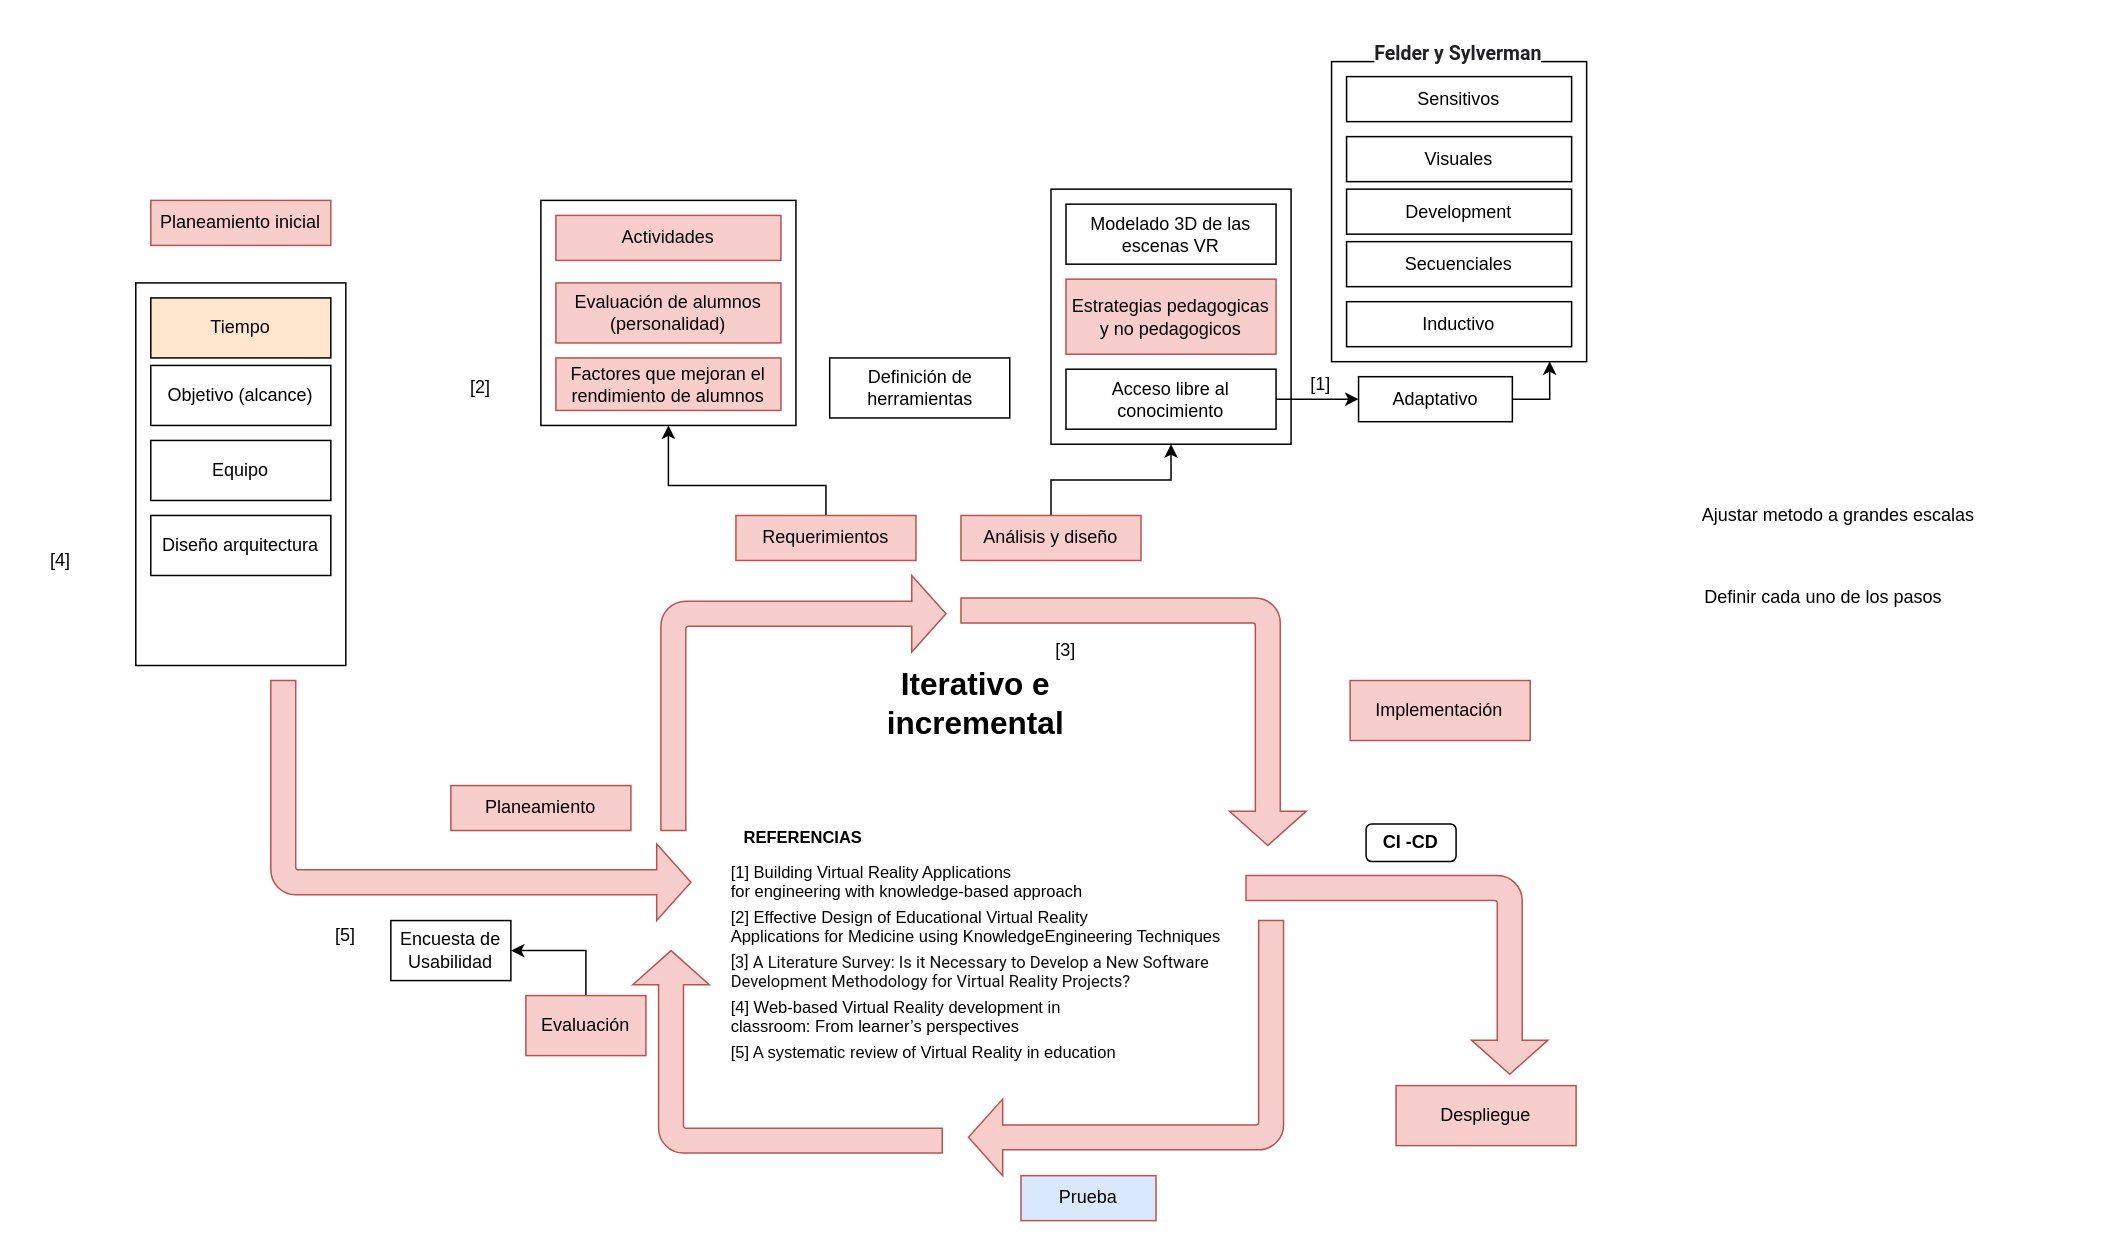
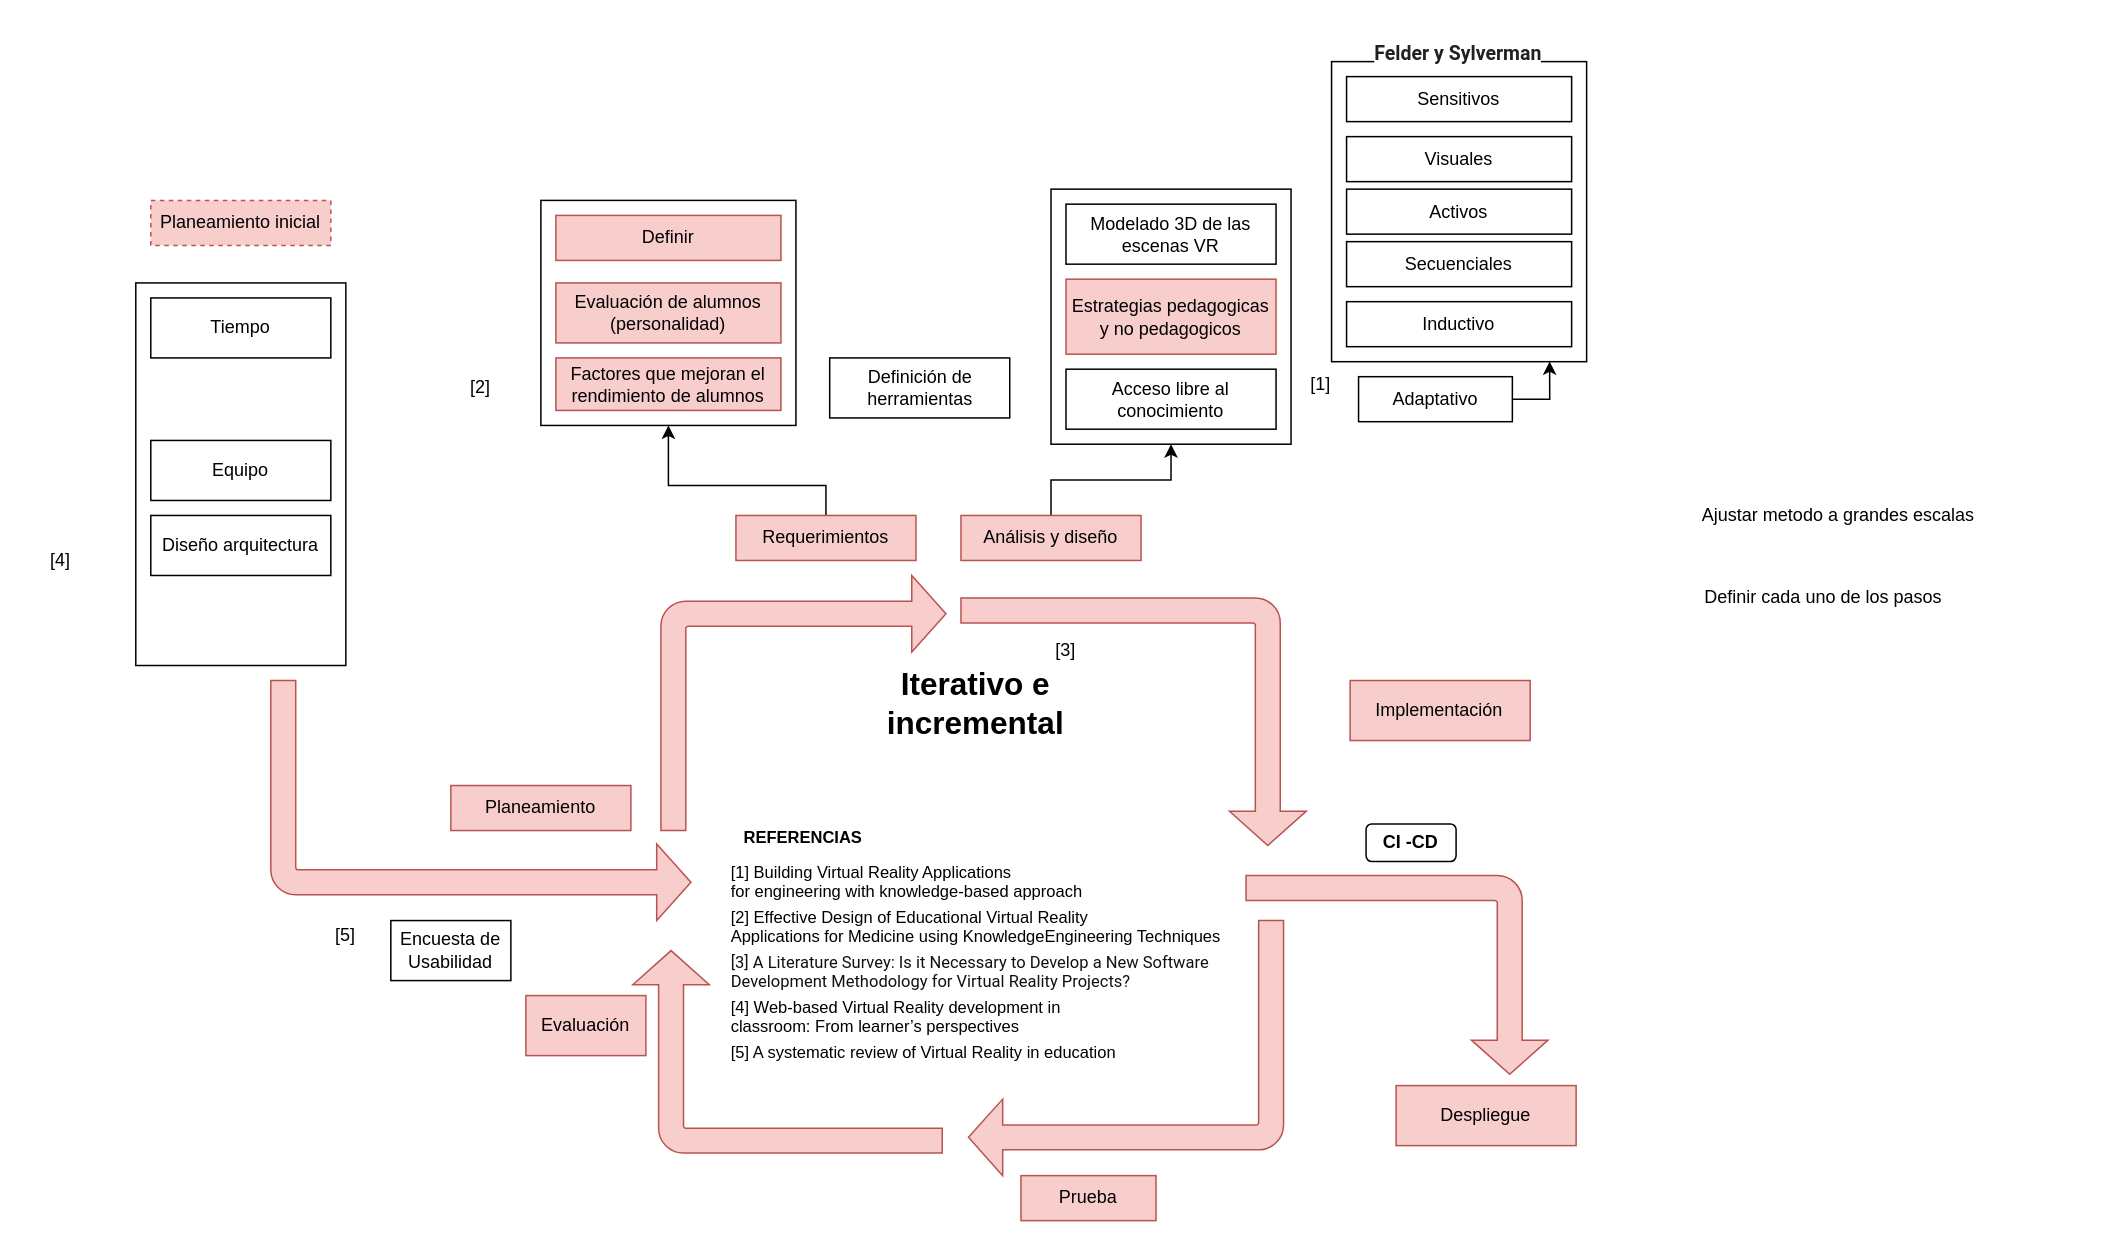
(1459, 212) -> (1459, 212)
(241, 223) -> (241, 223)
(668, 238) -> (668, 238)
(241, 328) -> (241, 328)
(241, 395) -> none
(1312, 399) -> none
(576, 950) -> none
(1088, 1198) -> (1088, 1198)
